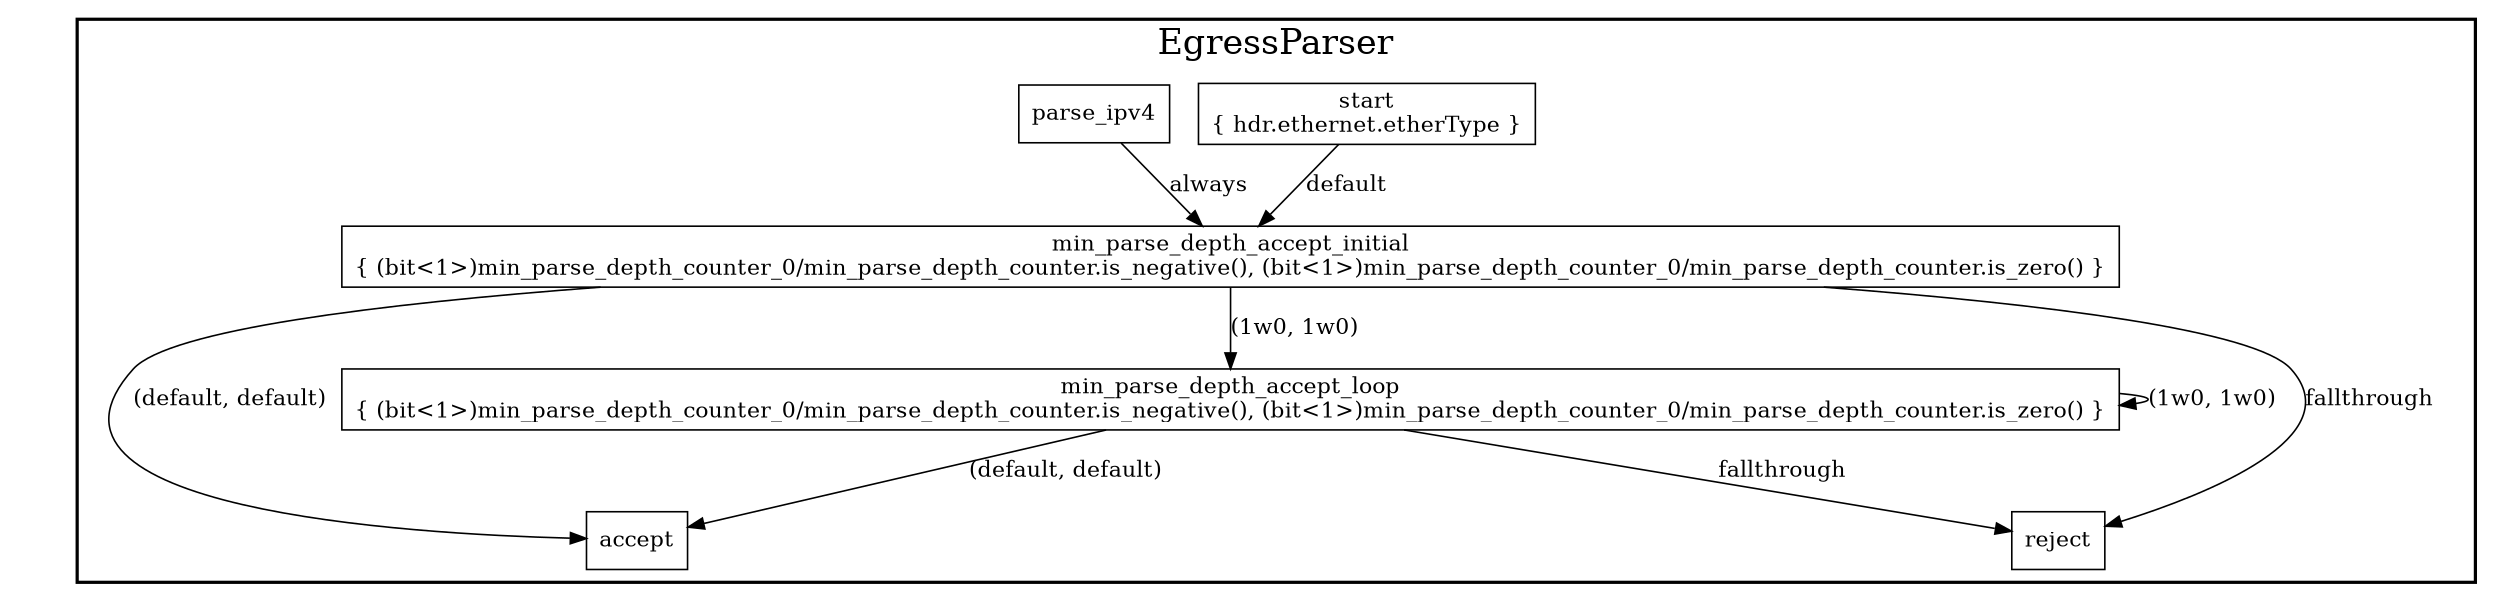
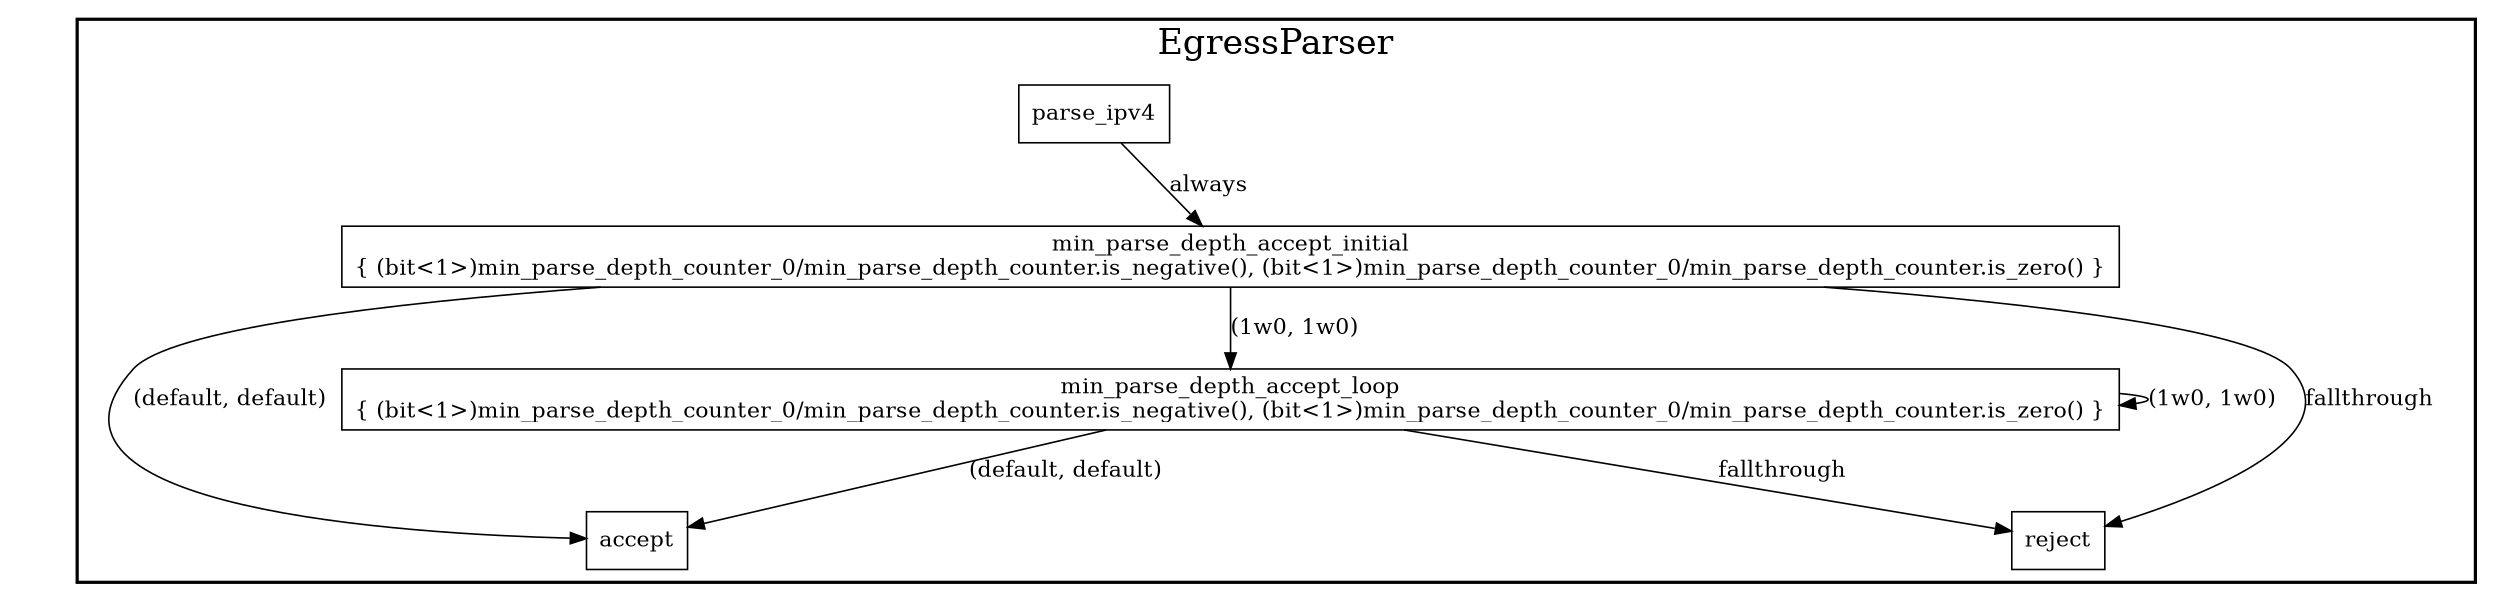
(1367, 114) -> none
